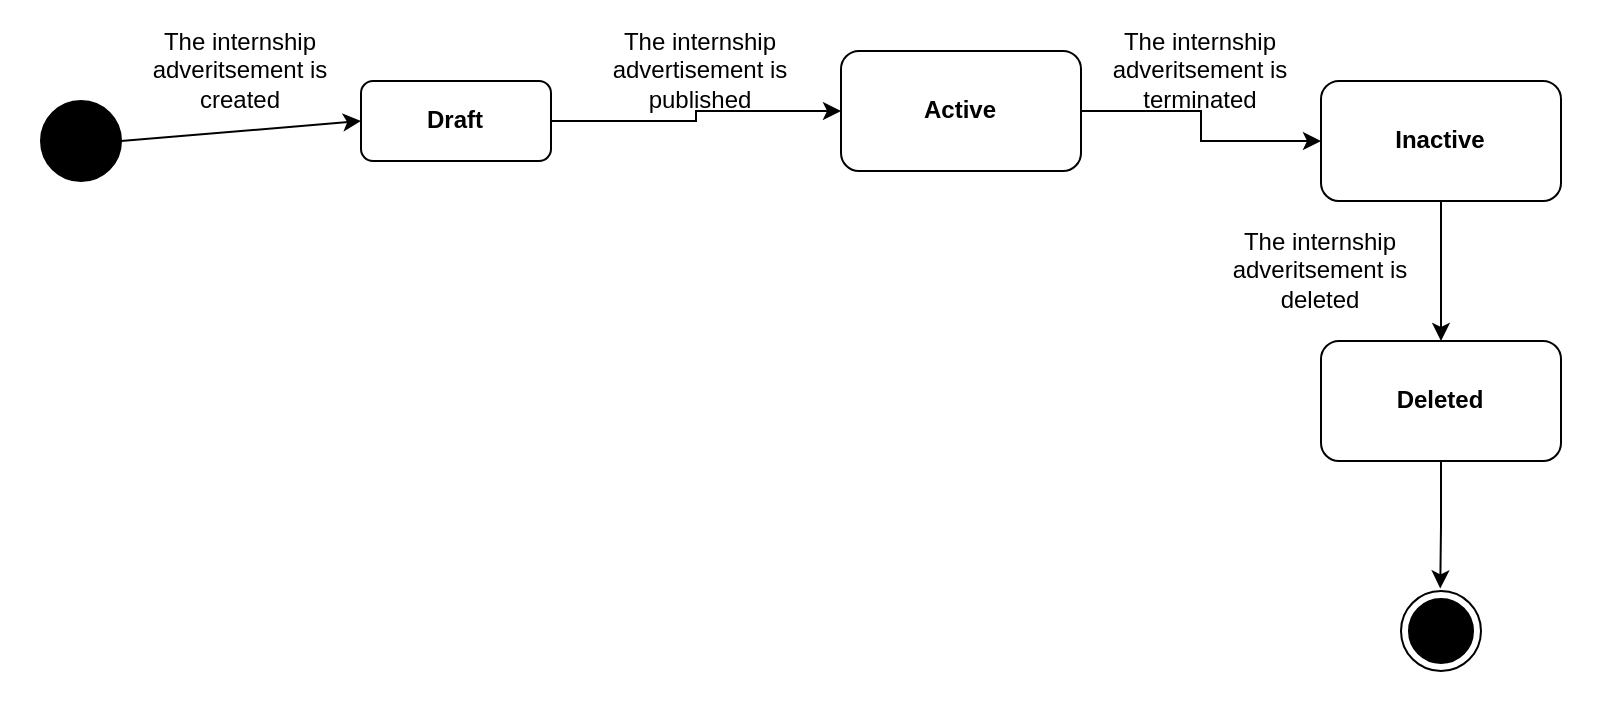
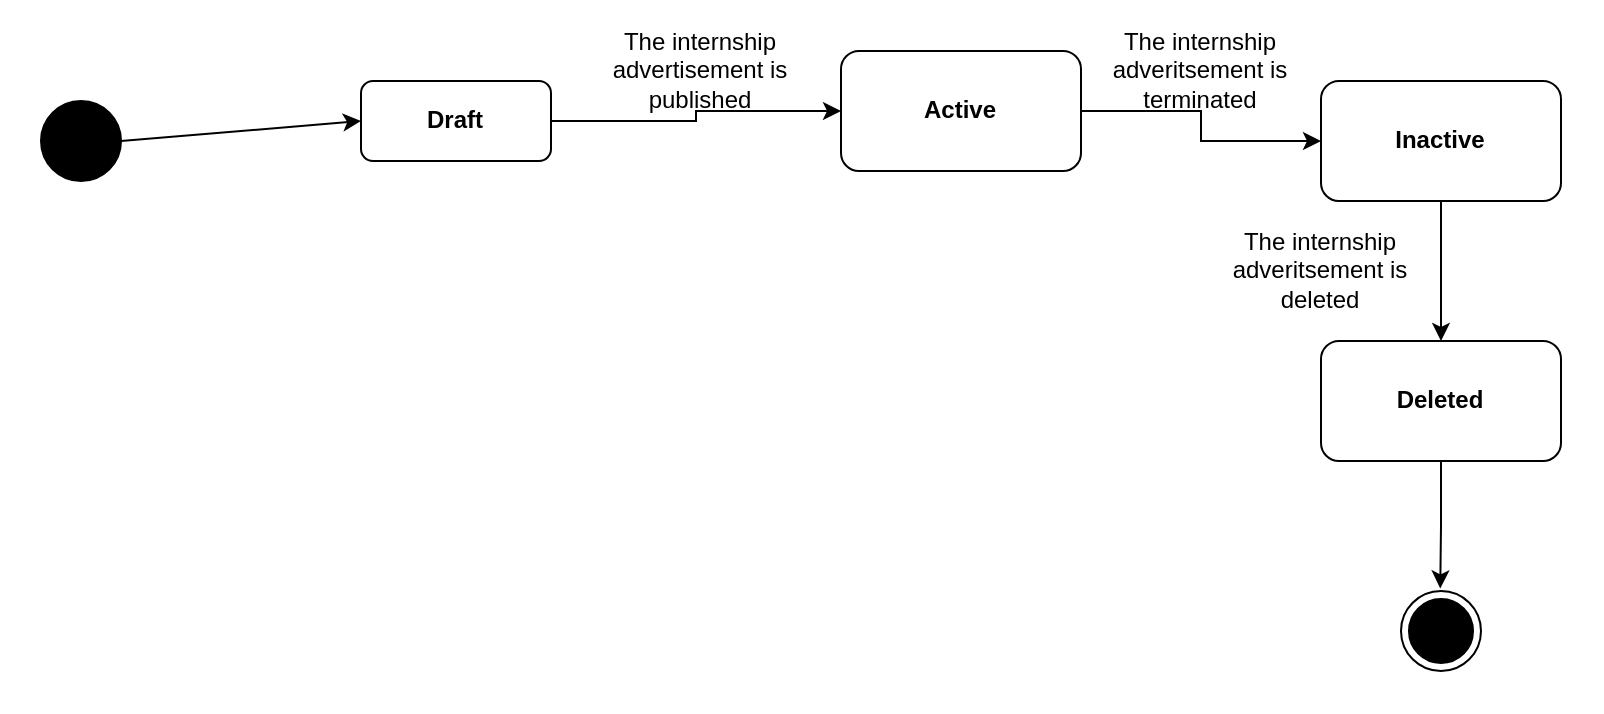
(241, 71) -> none
